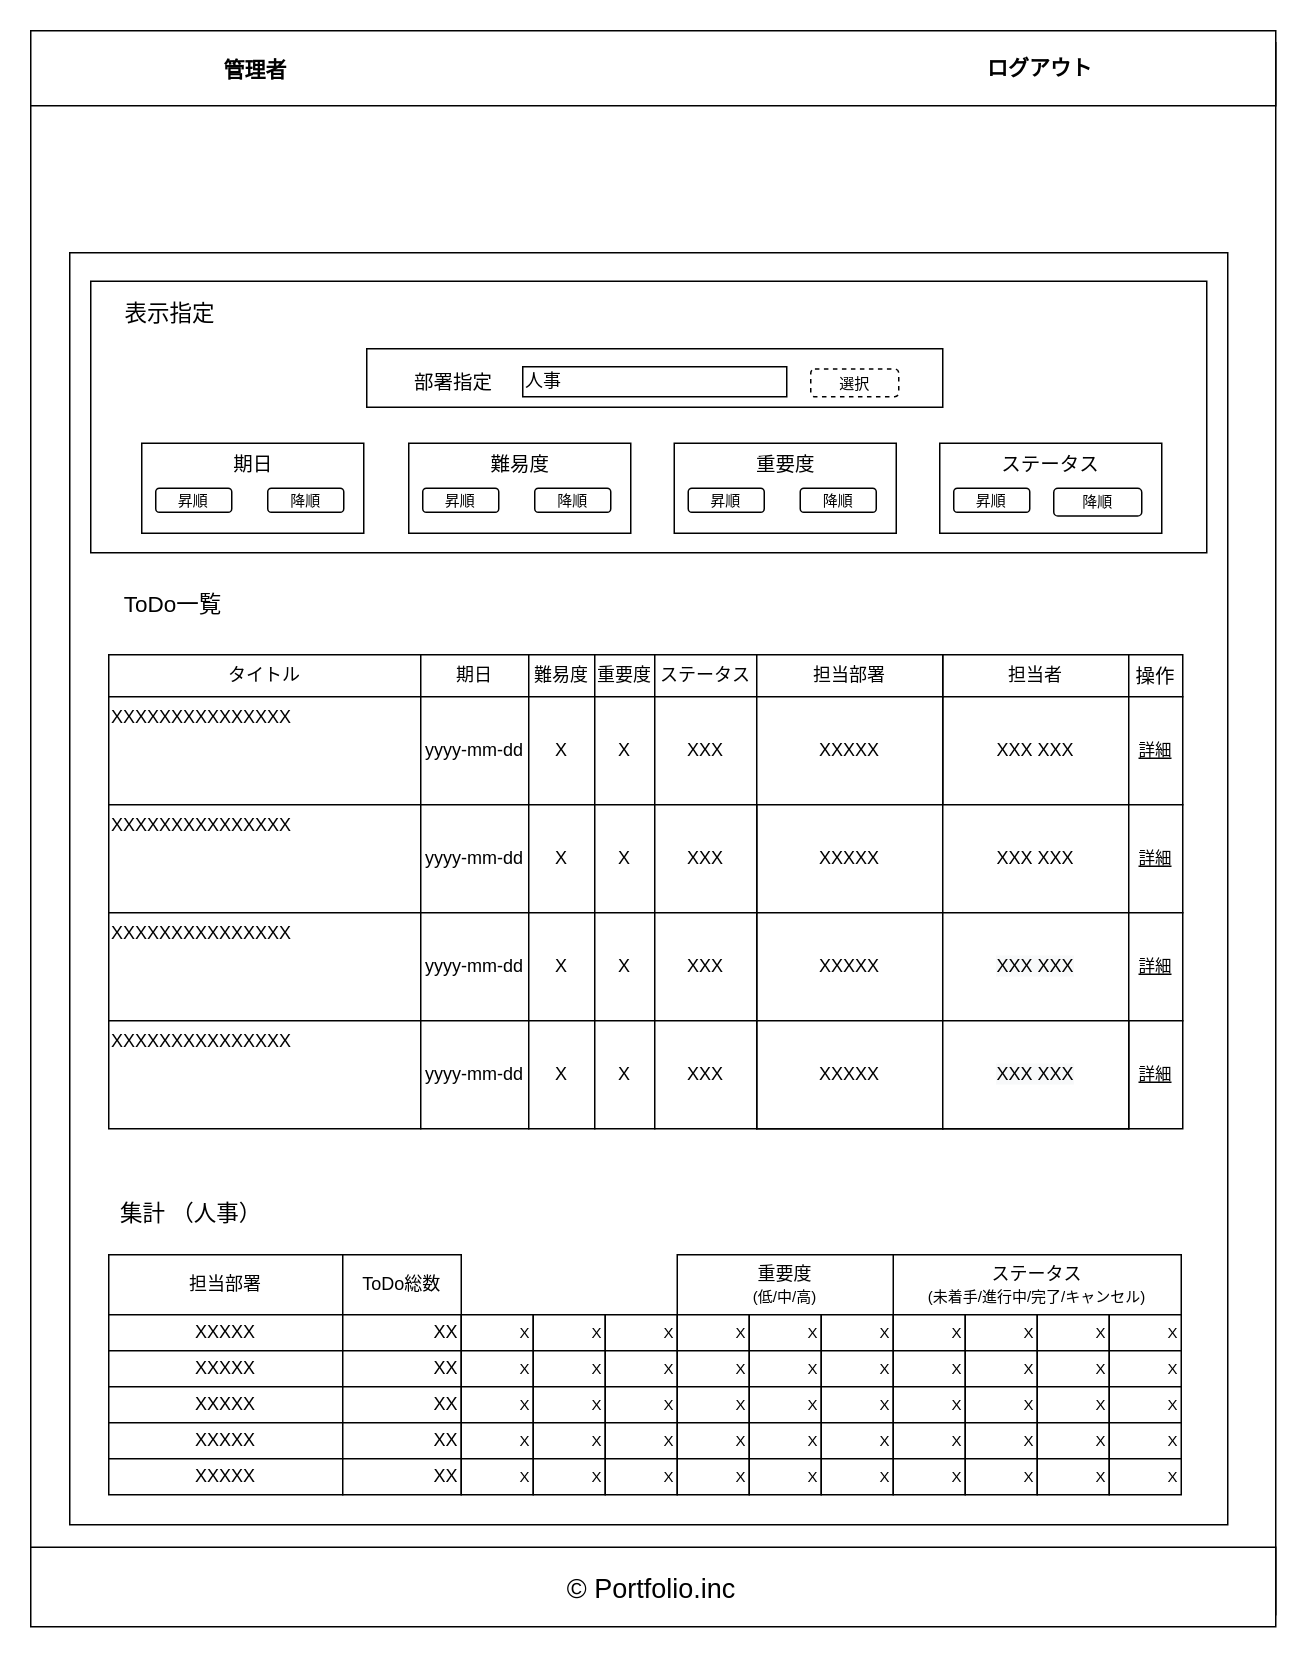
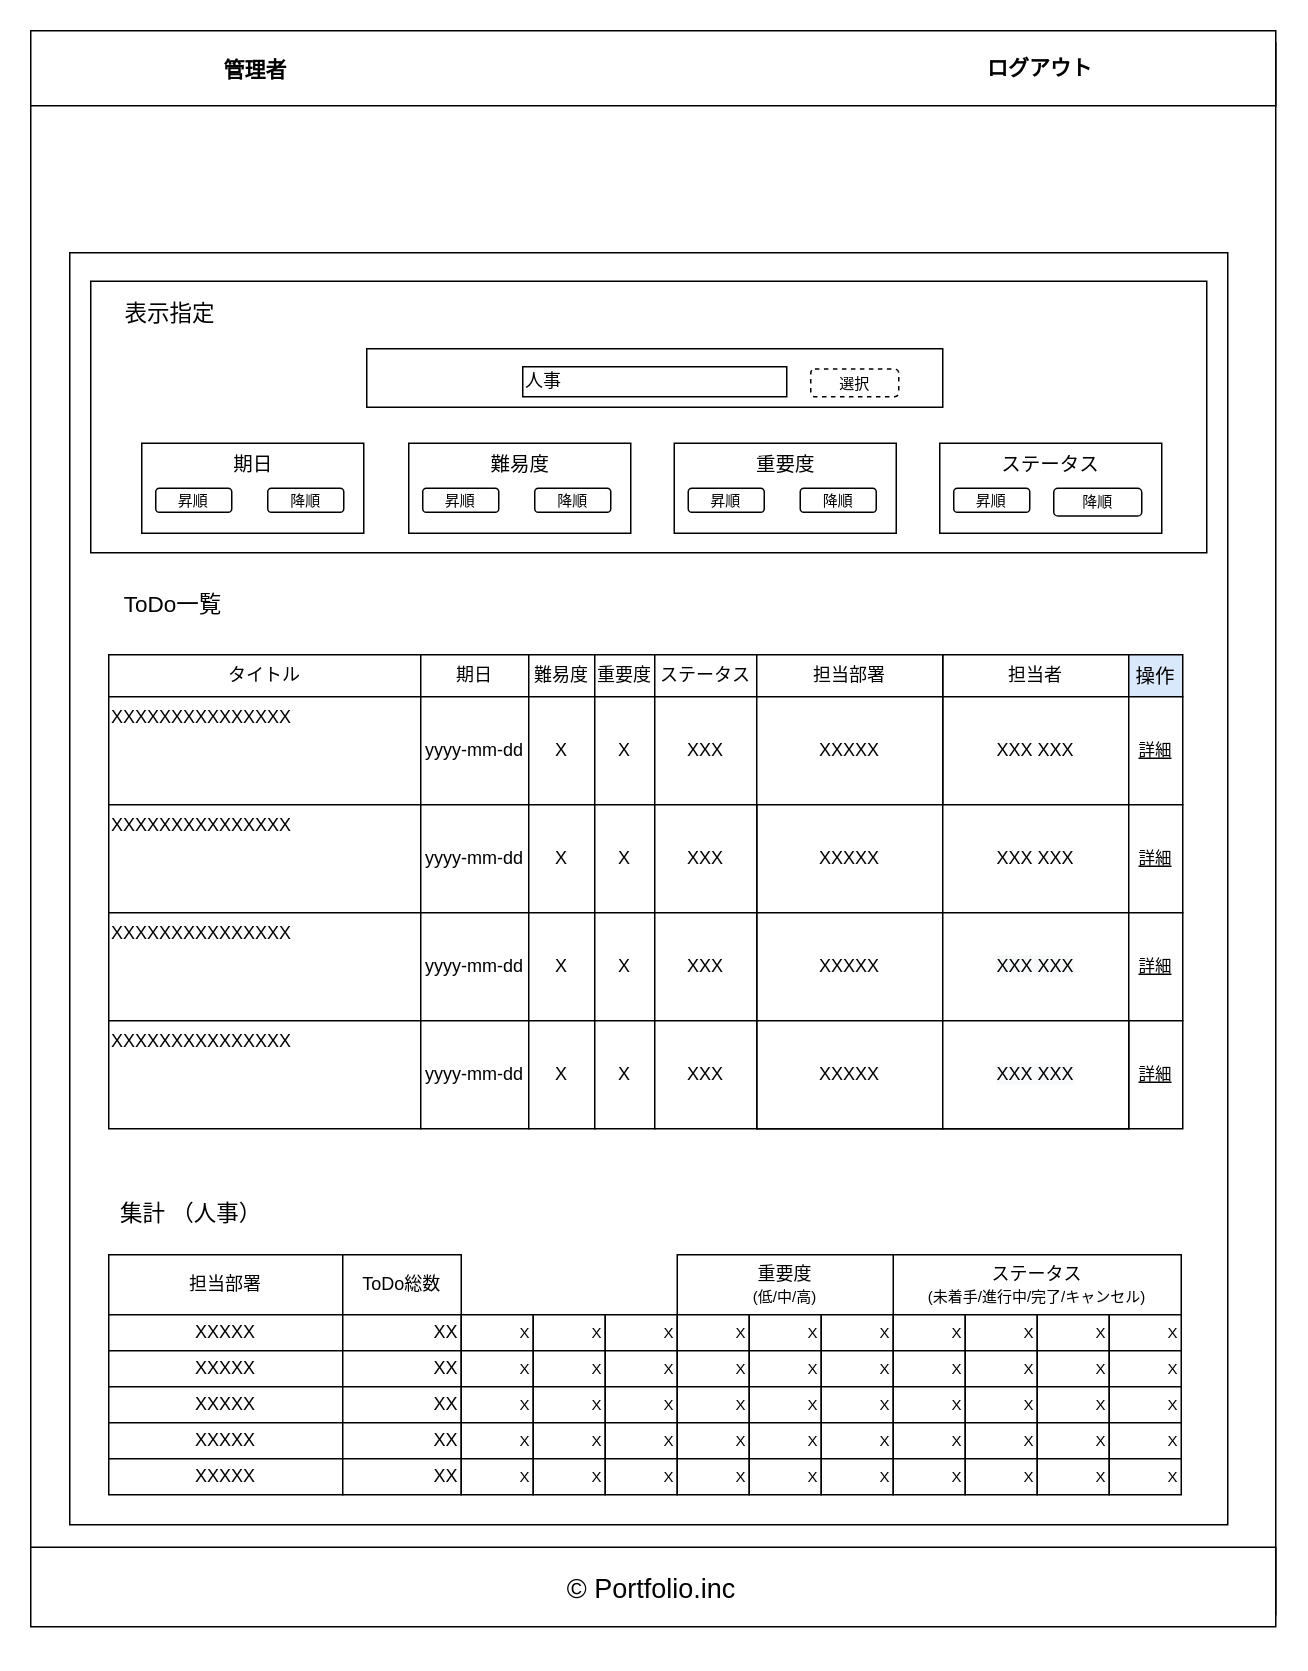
(454, 382) -> none
(1156, 676) -> (1156, 676)
